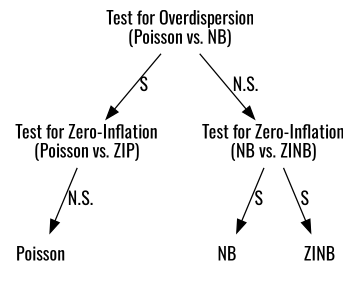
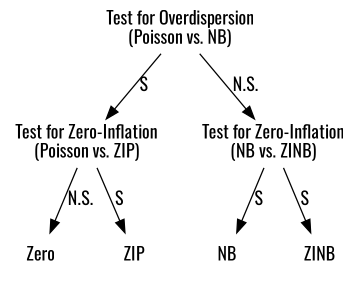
(41, 256) -> (41, 256)
none -> (134, 256)
